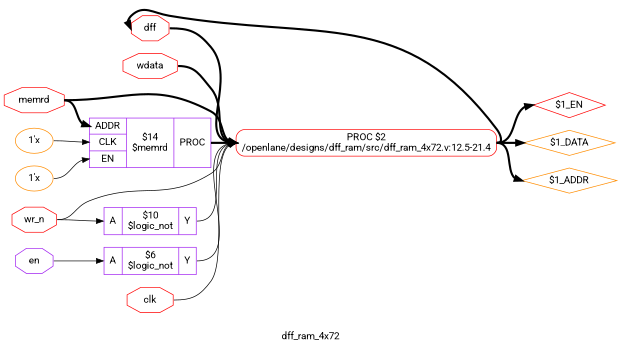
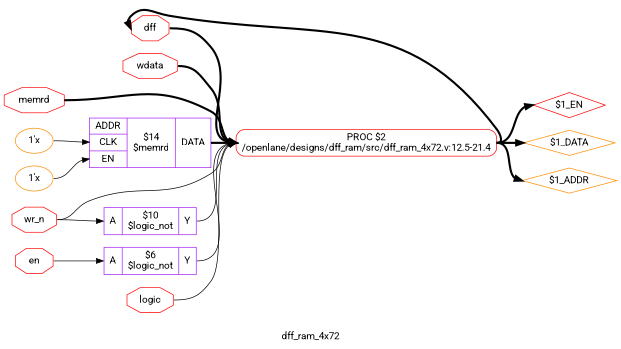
(76, 110) -> none
(192, 143) -> (193, 143)
(34, 261) -> (34, 261)
(150, 300) -> (150, 300)
